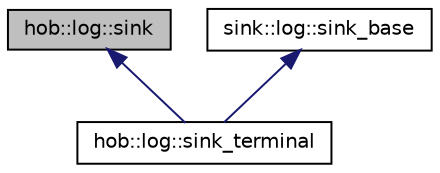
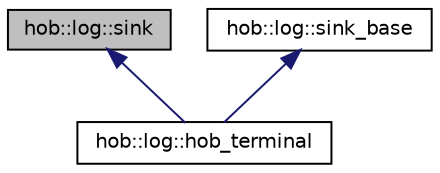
(320, 30) -> (320, 30)
(204, 143) -> (204, 143)
